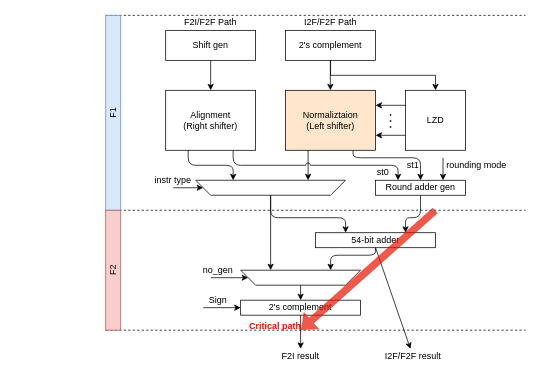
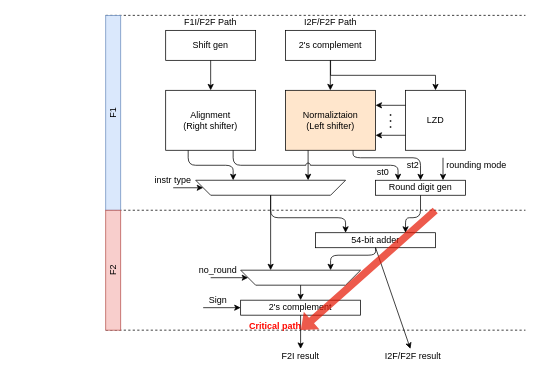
(210, 23) -> (210, 23)
(413, 165) -> (413, 165)
(420, 188) -> (420, 188)
(218, 270) -> (218, 270)
